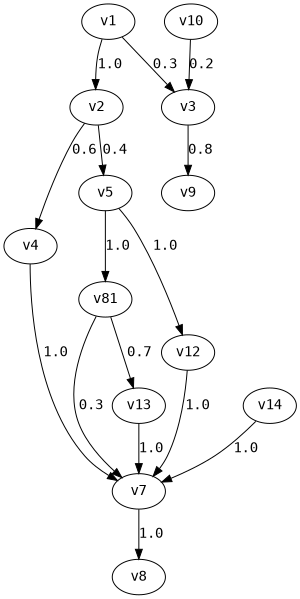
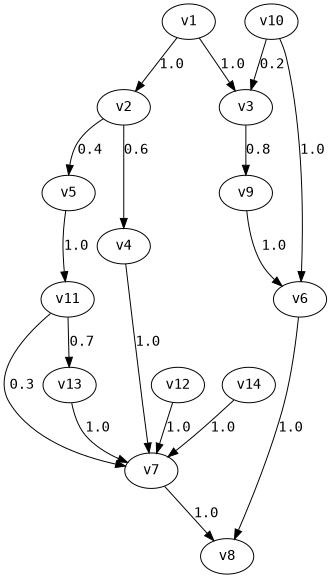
(165, 64) -> (233, 64)
(153, 265) -> none
(105, 299) -> (68, 299)
none -> (300, 299)
